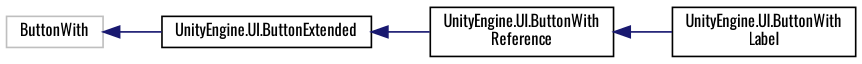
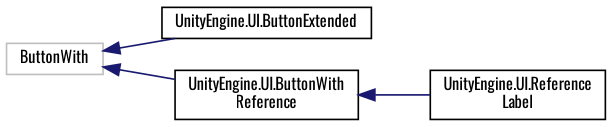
(409, 32) -> (147, 75)
(764, 32) -> (518, 95)
